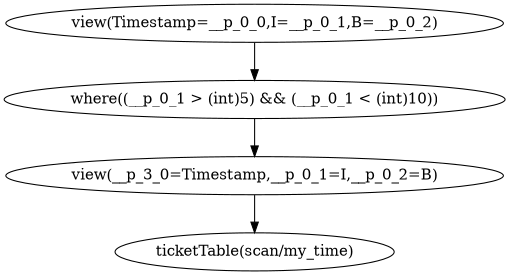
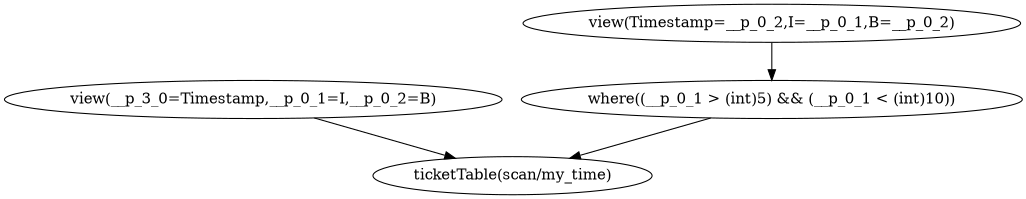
(255, 23) -> (772, 23)
(255, 132) -> (645, 137)
